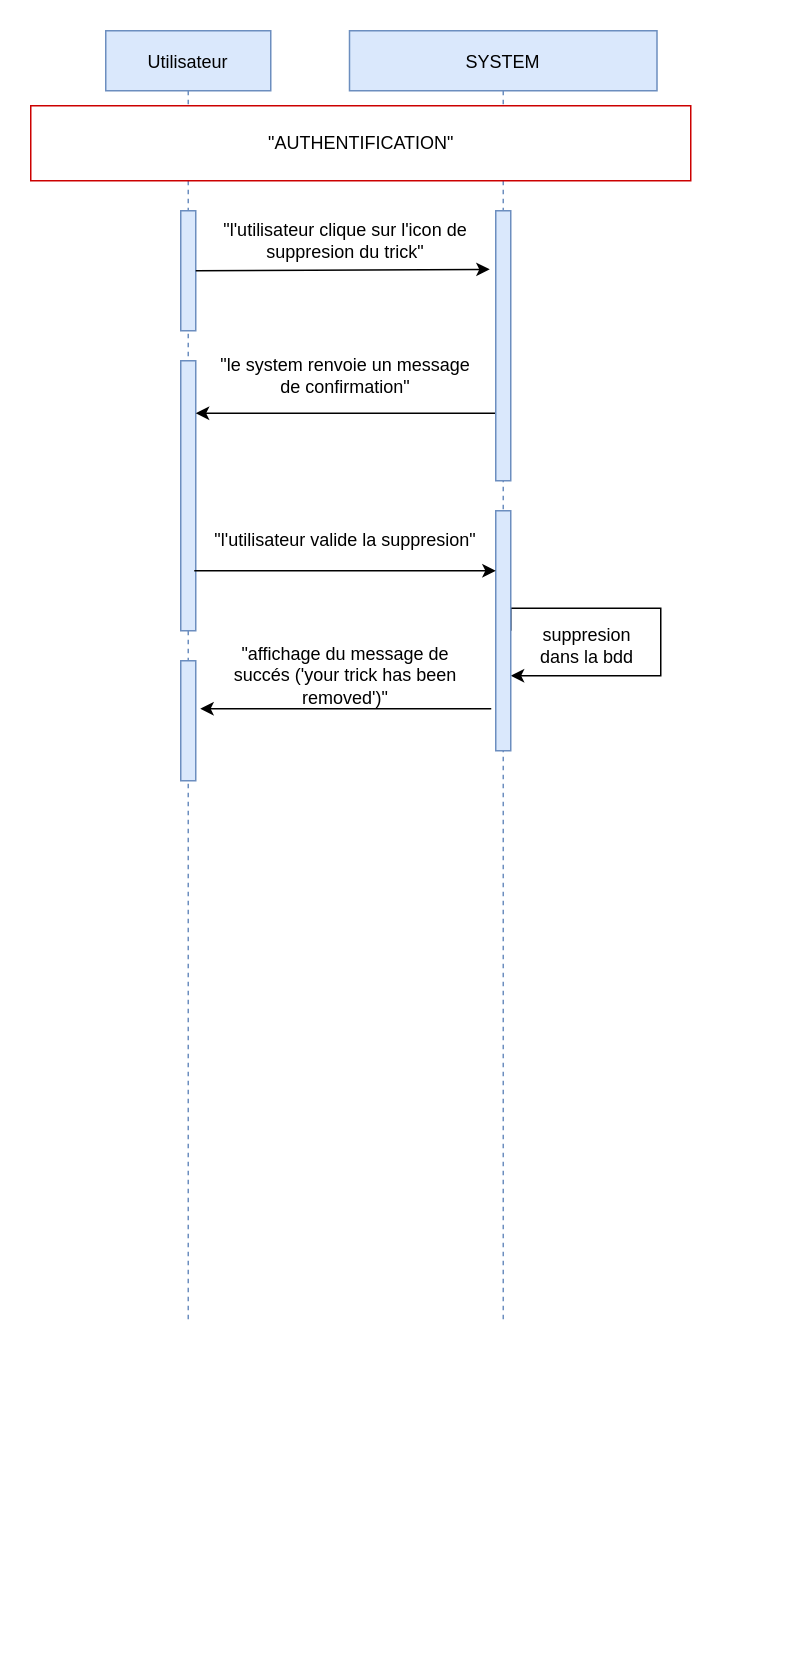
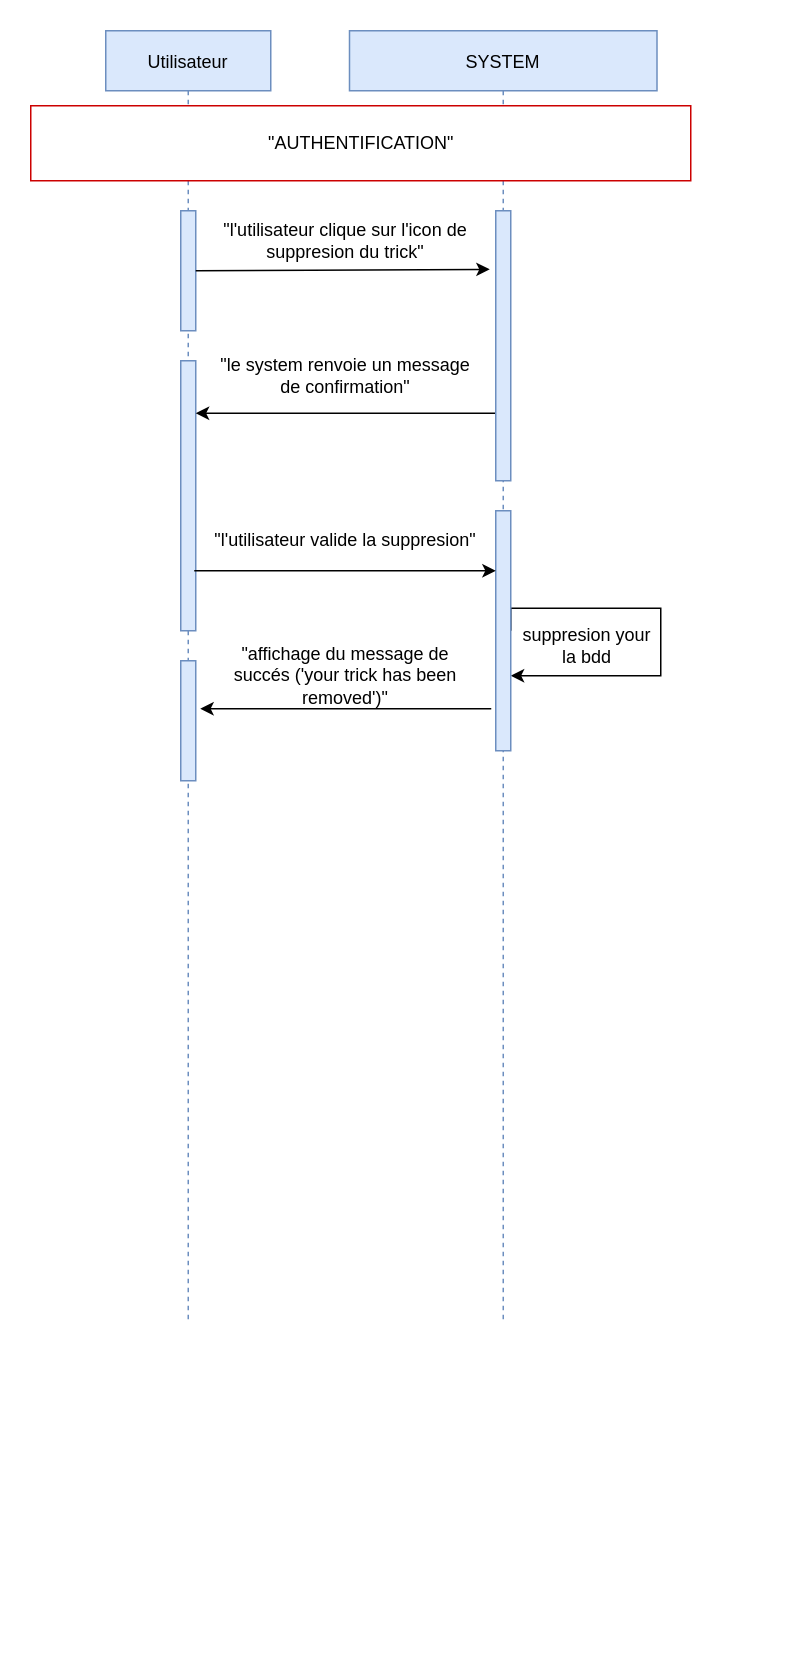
(587, 646) -> (587, 646)
